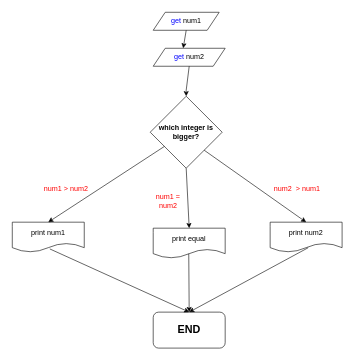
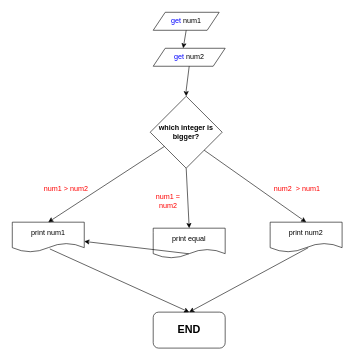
(189, 306) -> (138, 248)
